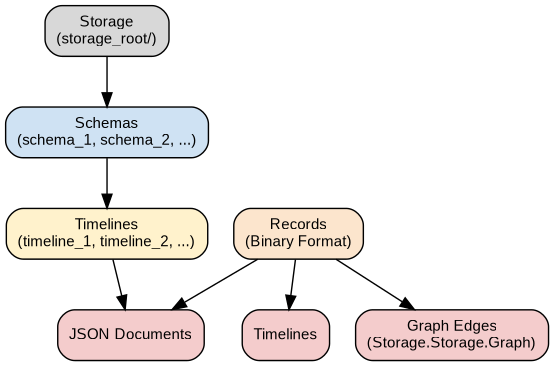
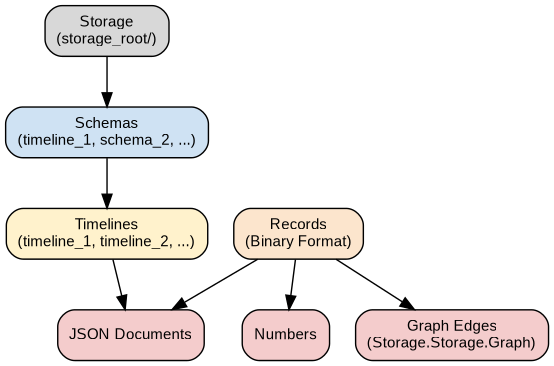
(107, 132) -> (107, 132)
(286, 335) -> (286, 335)
